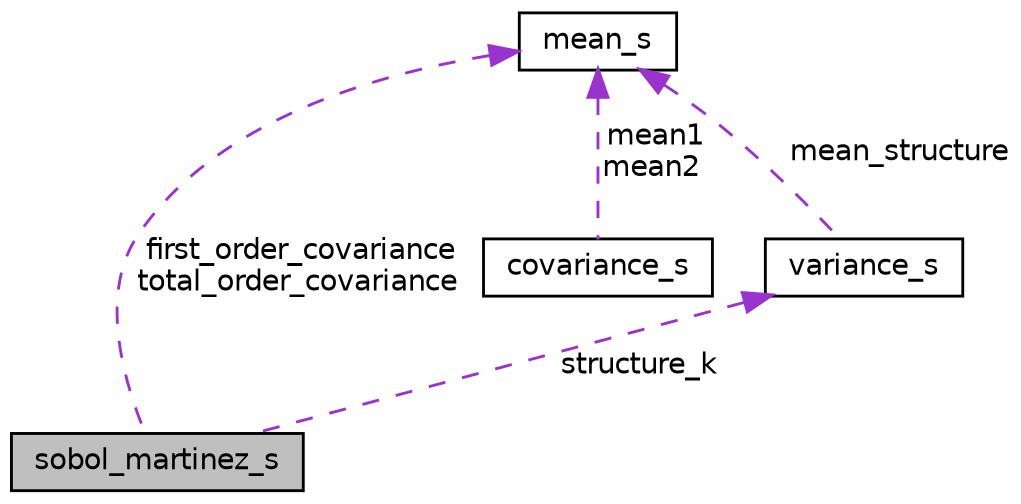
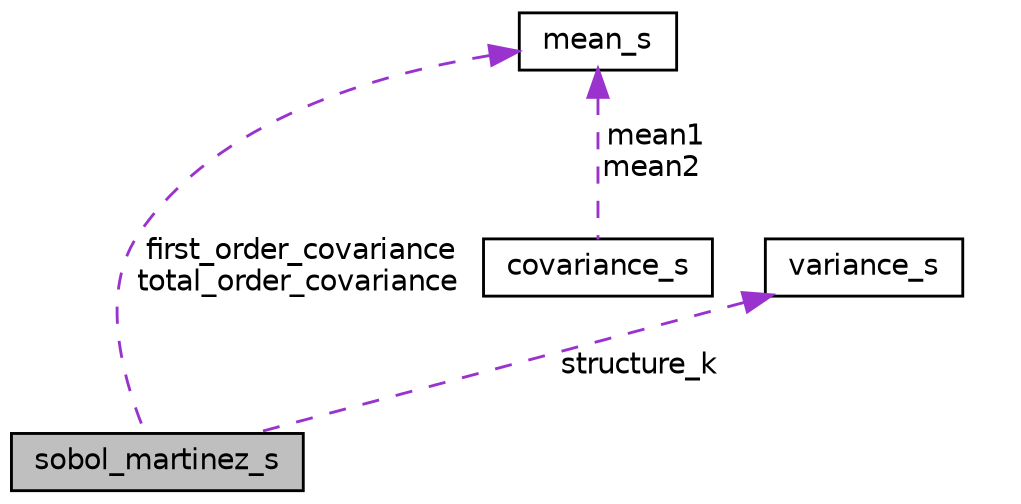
(757, 157) -> none
